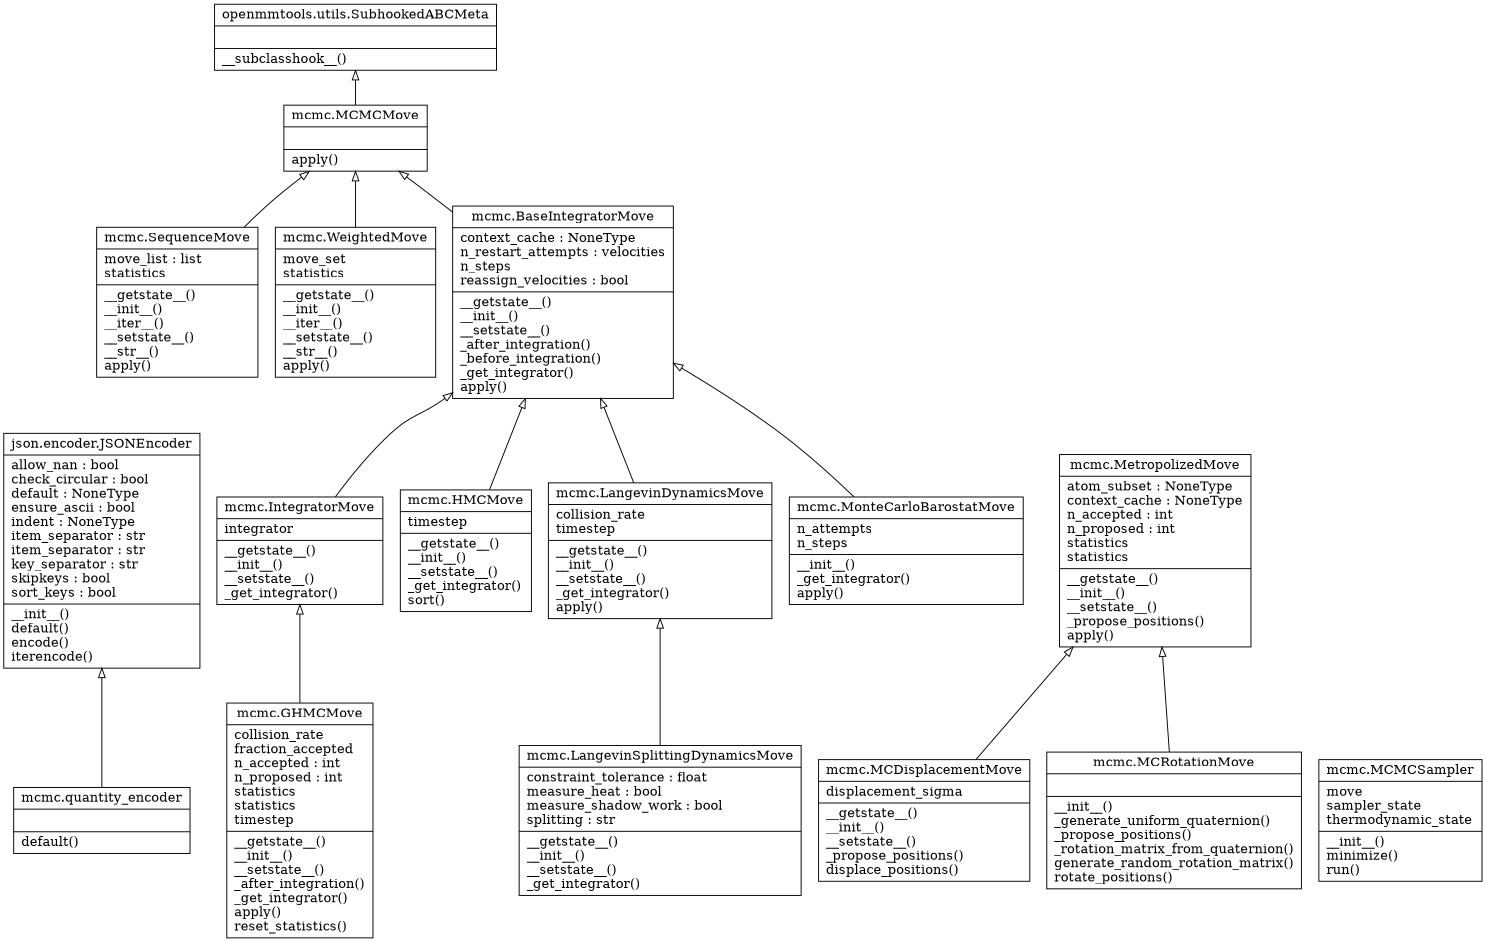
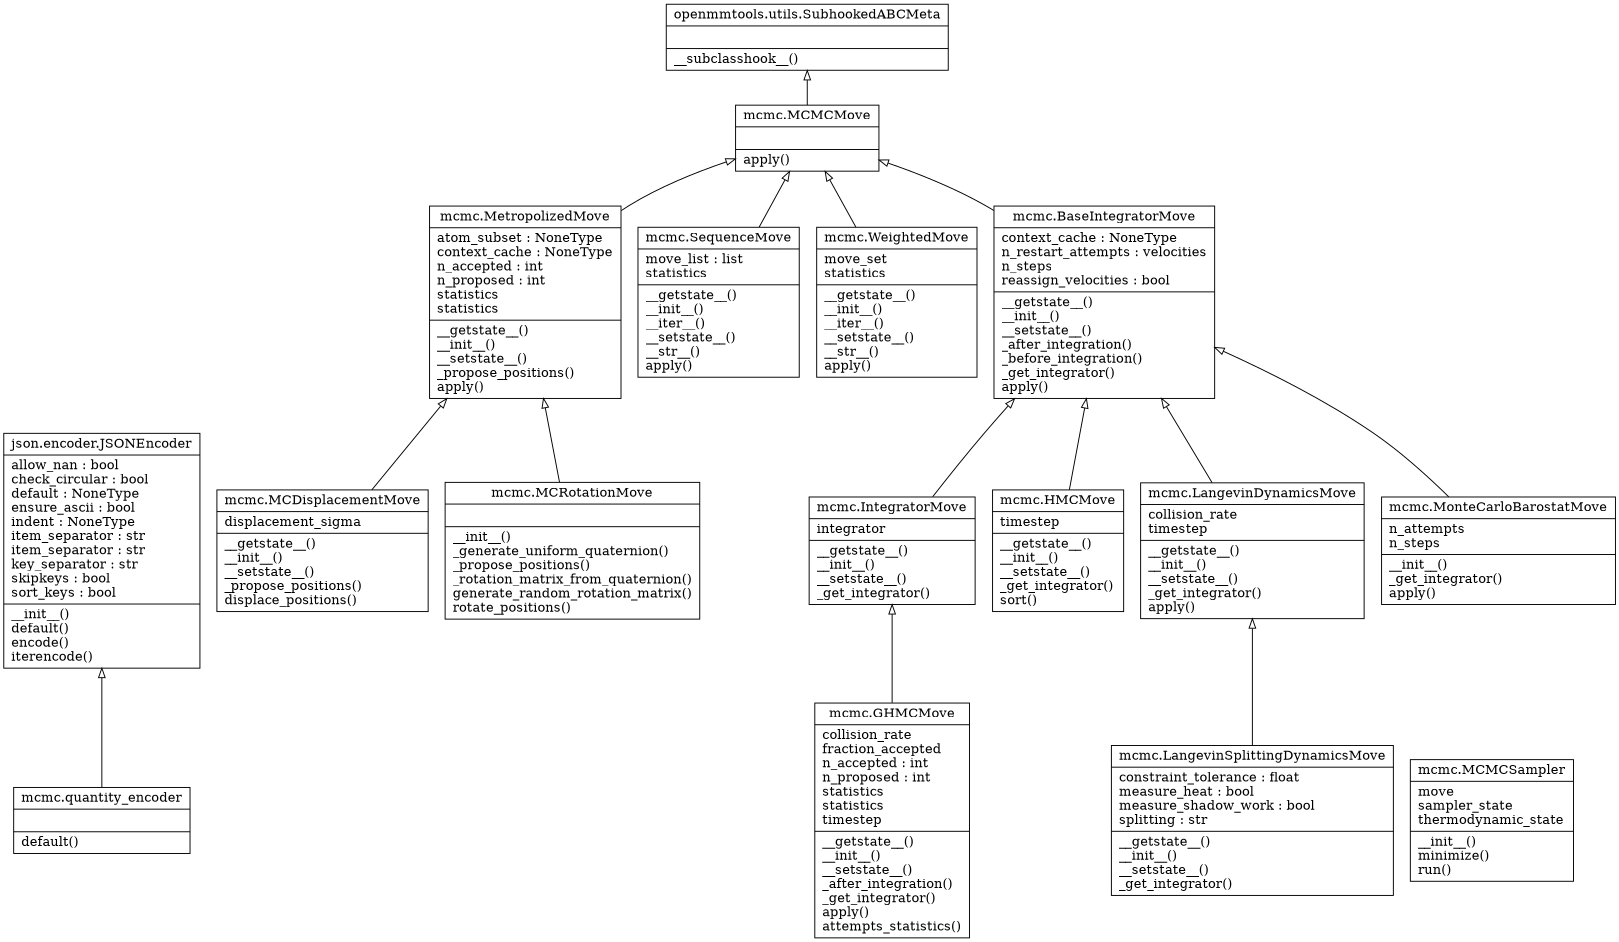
none -> (672, 183)
(291, 927) -> (892, 927)
